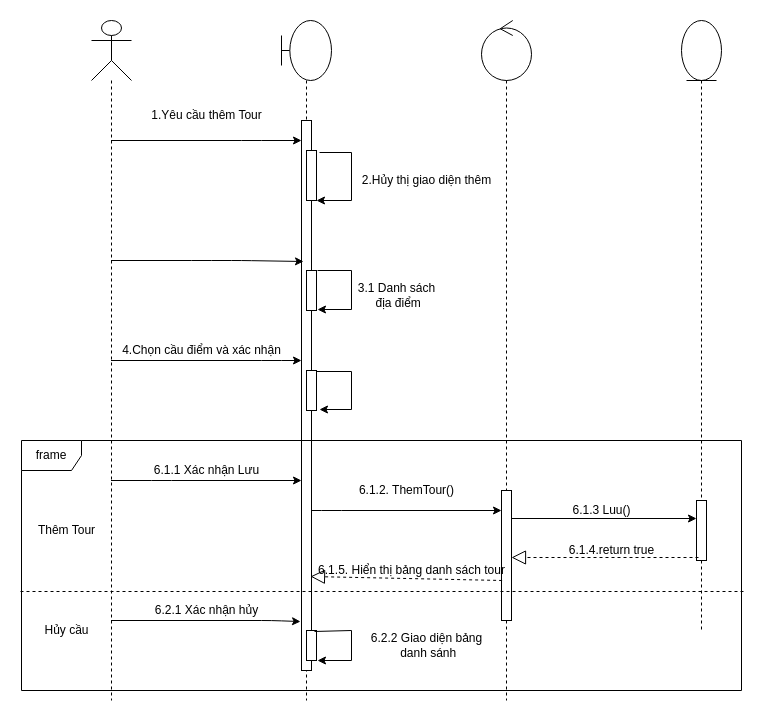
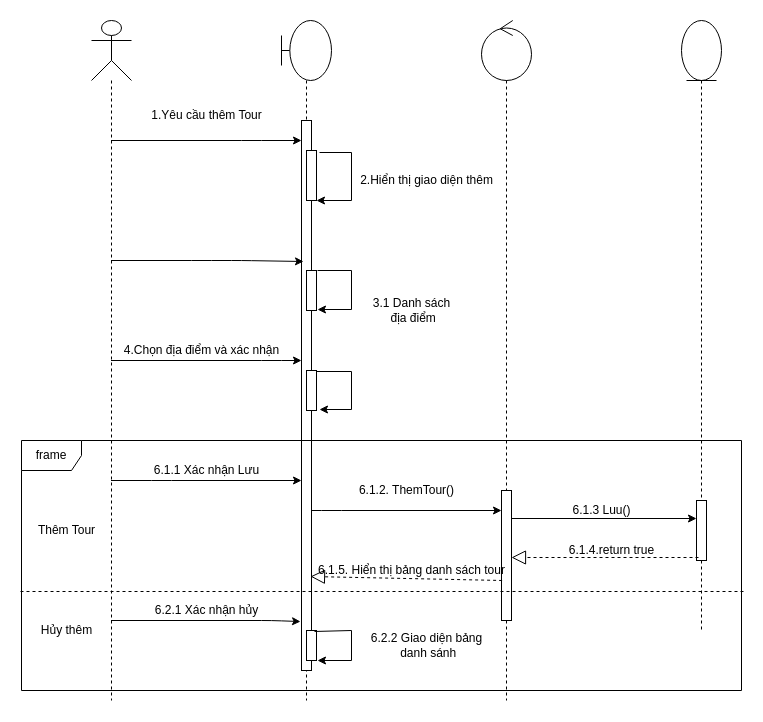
(427, 181) -> (427, 181)
(397, 296) -> (412, 311)
(202, 351) -> (202, 351)
(67, 631) -> (67, 631)
